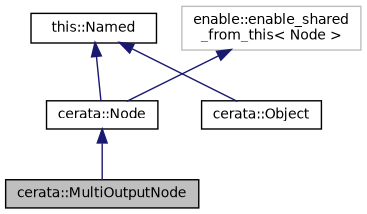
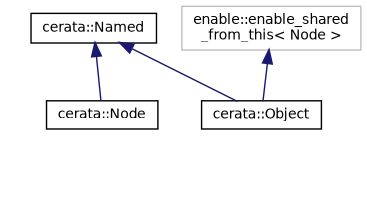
(94, 28) -> (94, 28)
(170, 80) -> (265, 83)
(102, 194) -> none
